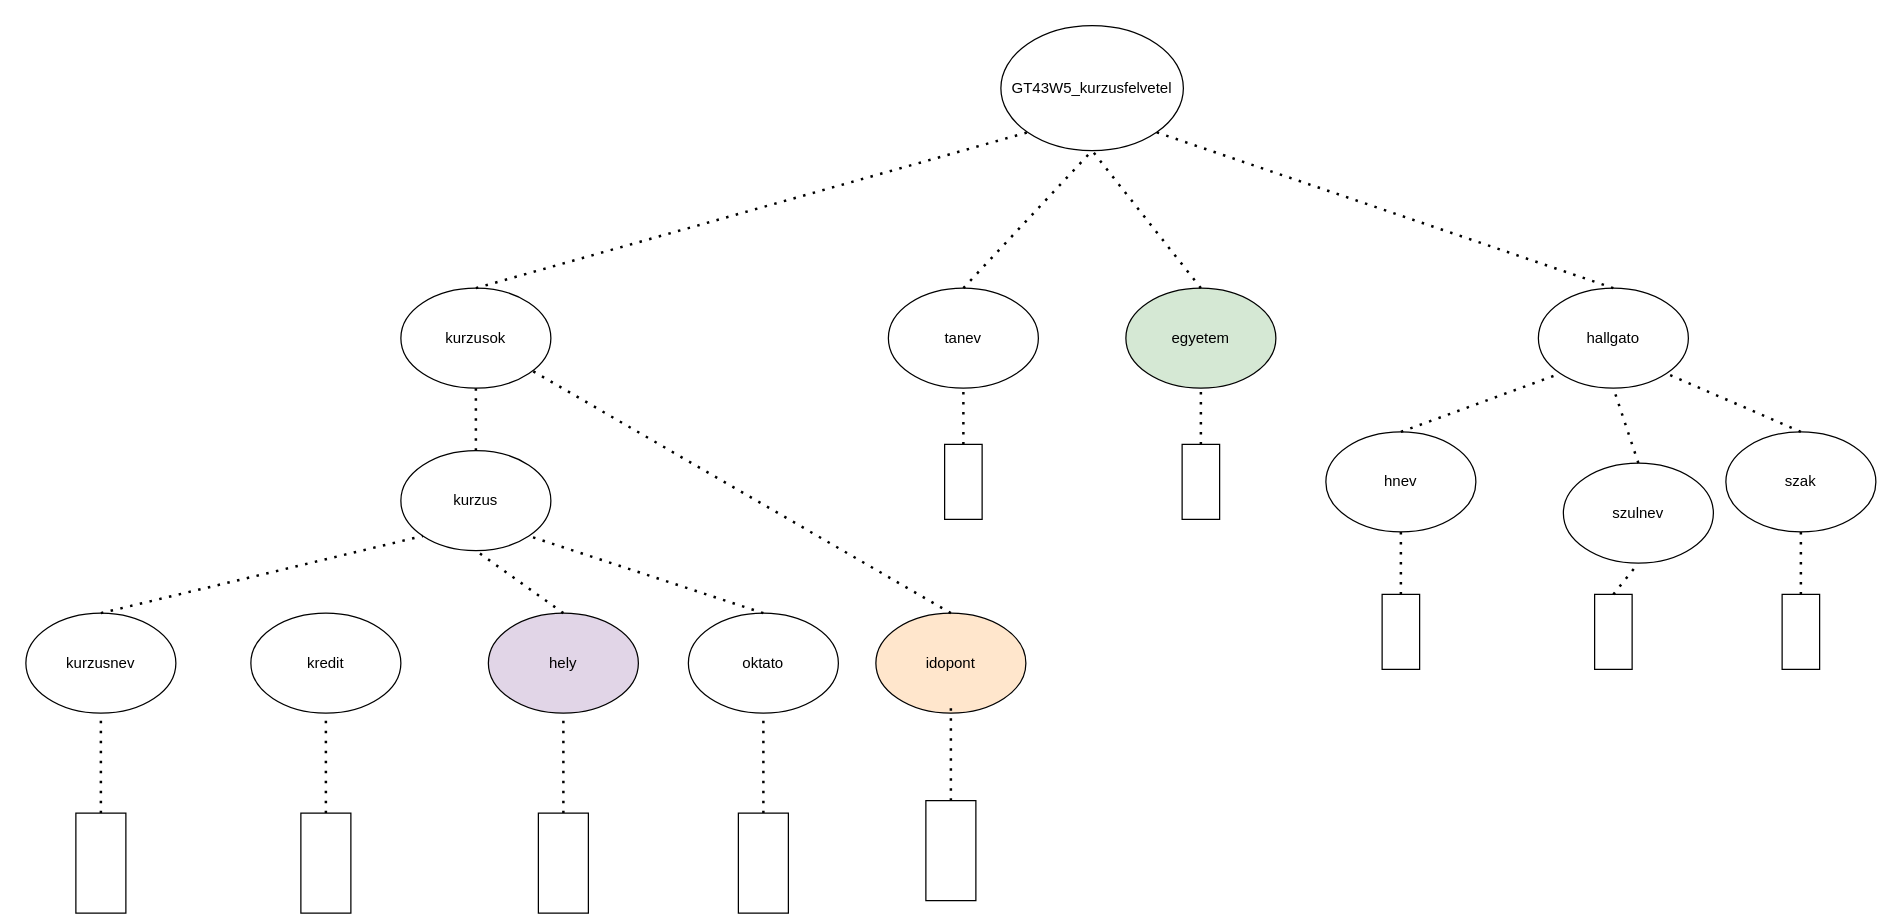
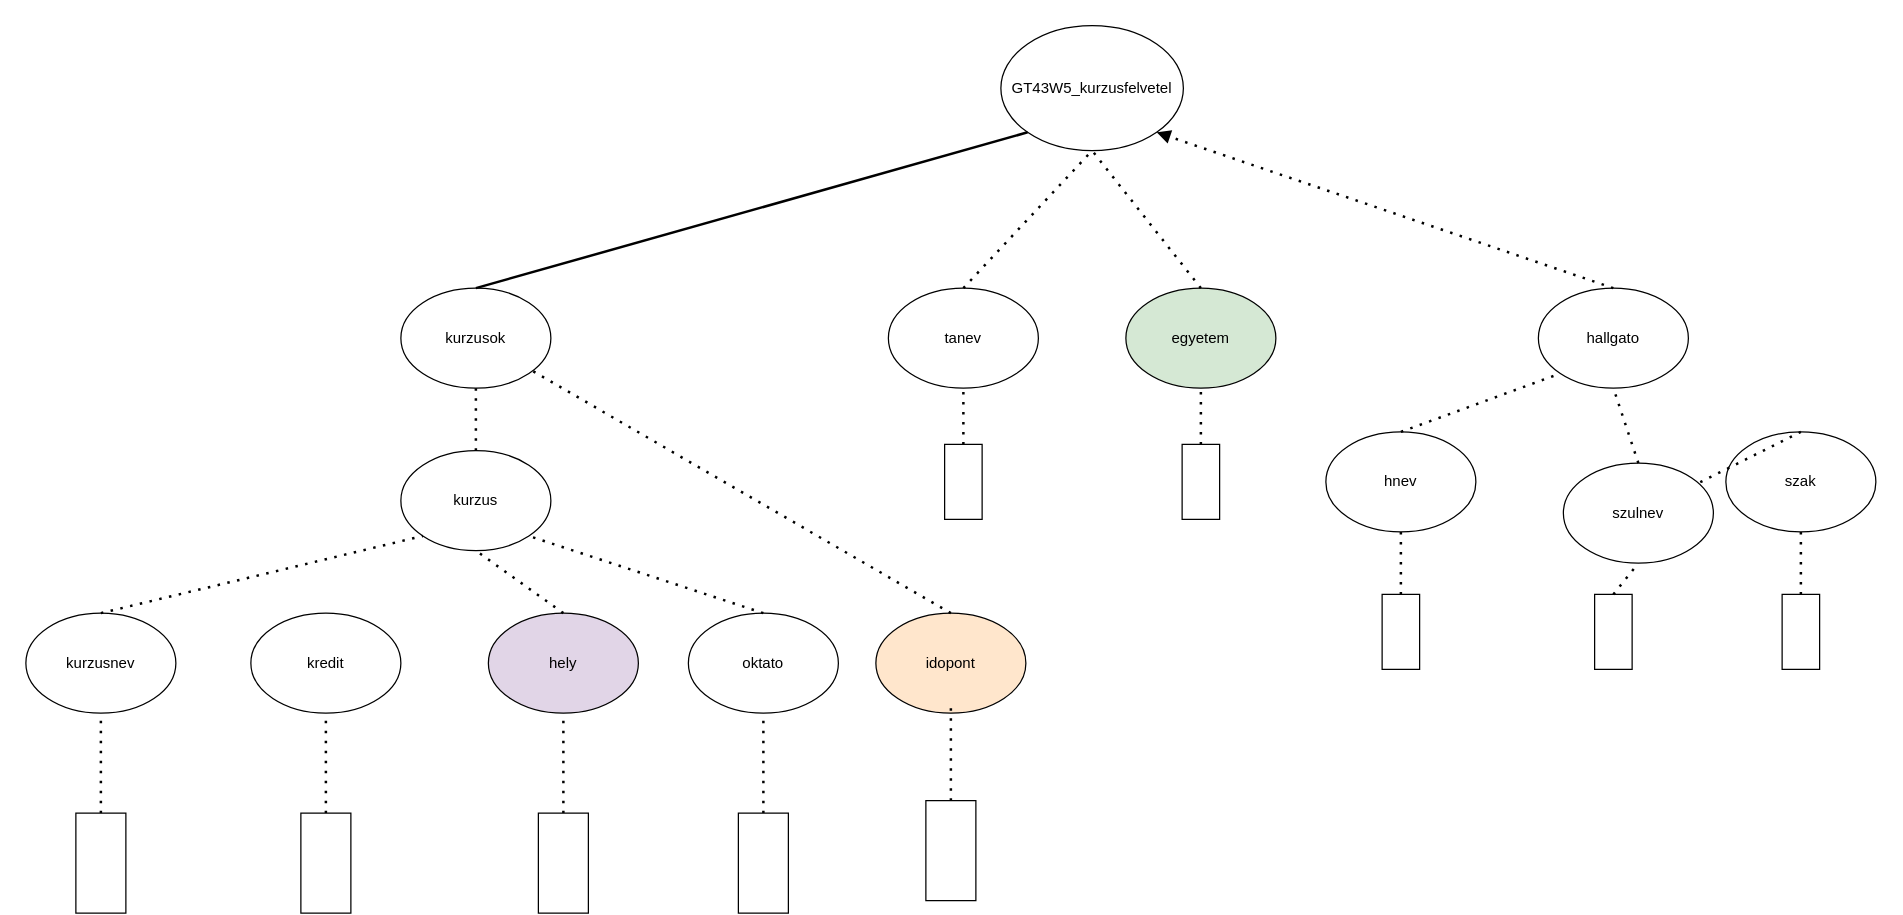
(1164, 135) -> (1170, 137)
(750, 211) -> (750, 211)
(1734, 403) -> (1749, 458)
